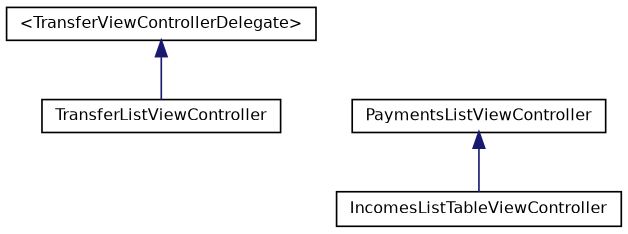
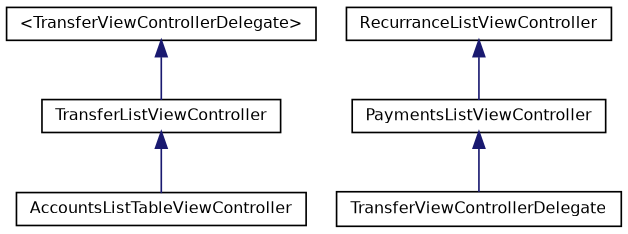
none -> (479, 24)
none -> (161, 209)
(479, 209) -> (479, 209)
